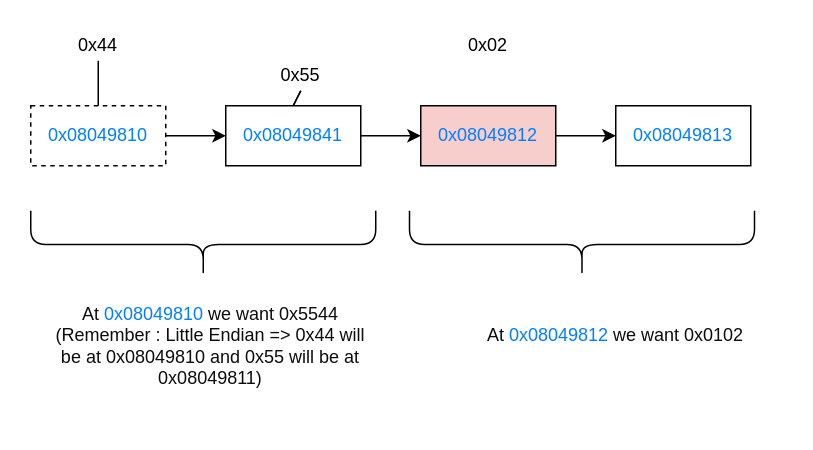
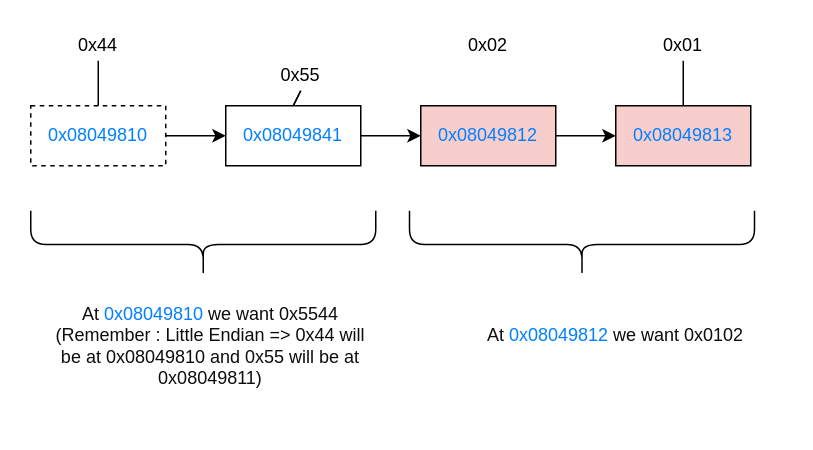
none -> (683, 46)
none -> (683, 84)
(683, 136) -> (683, 136)
